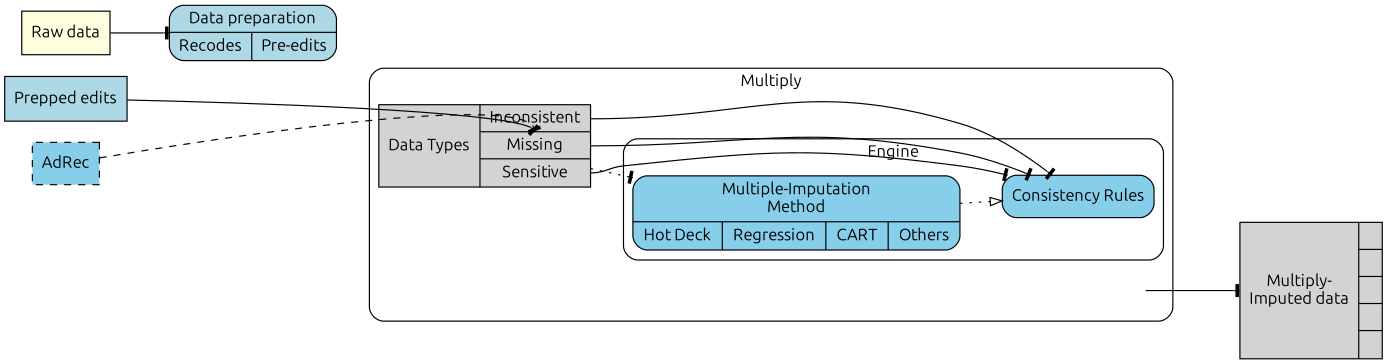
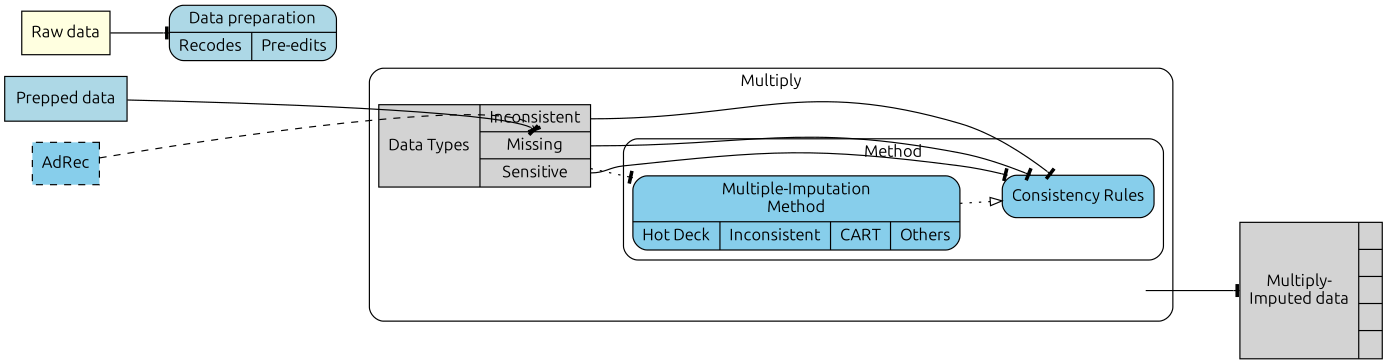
(66, 99) -> (66, 99)
(893, 152) -> (893, 152)
(774, 235) -> (775, 235)
